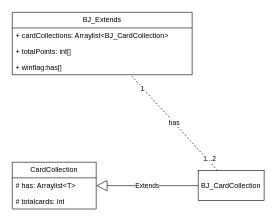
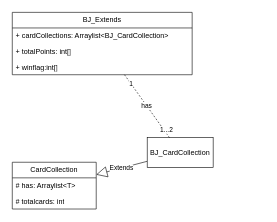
(42, 68) -> (41, 68)
(231, 186) -> (180, 153)
